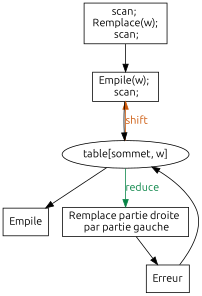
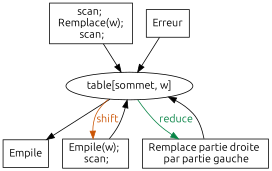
(126, 54) -> (110, 55)
(145, 248) -> (195, 116)
